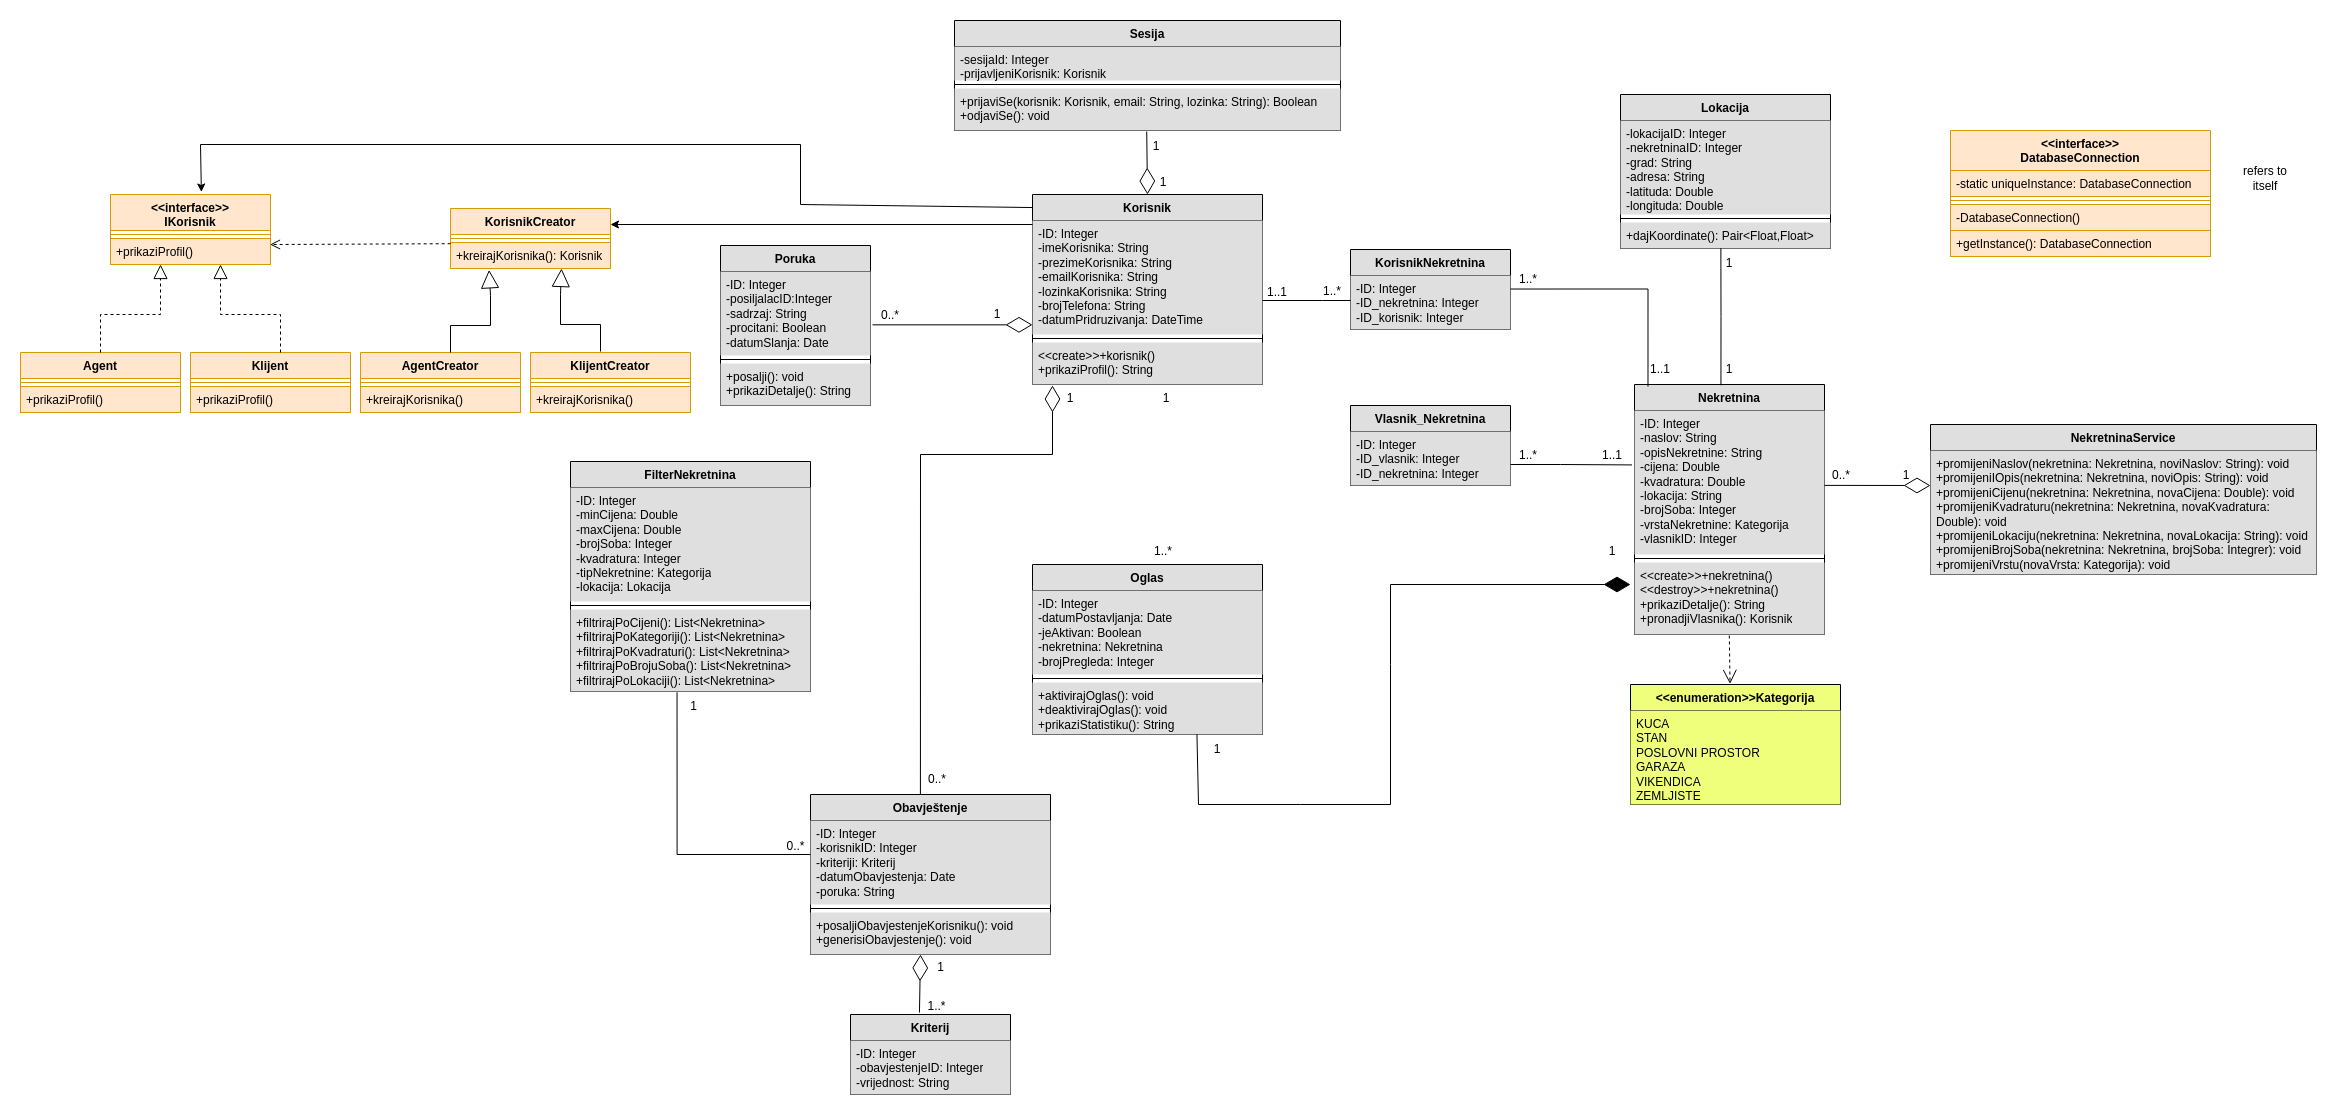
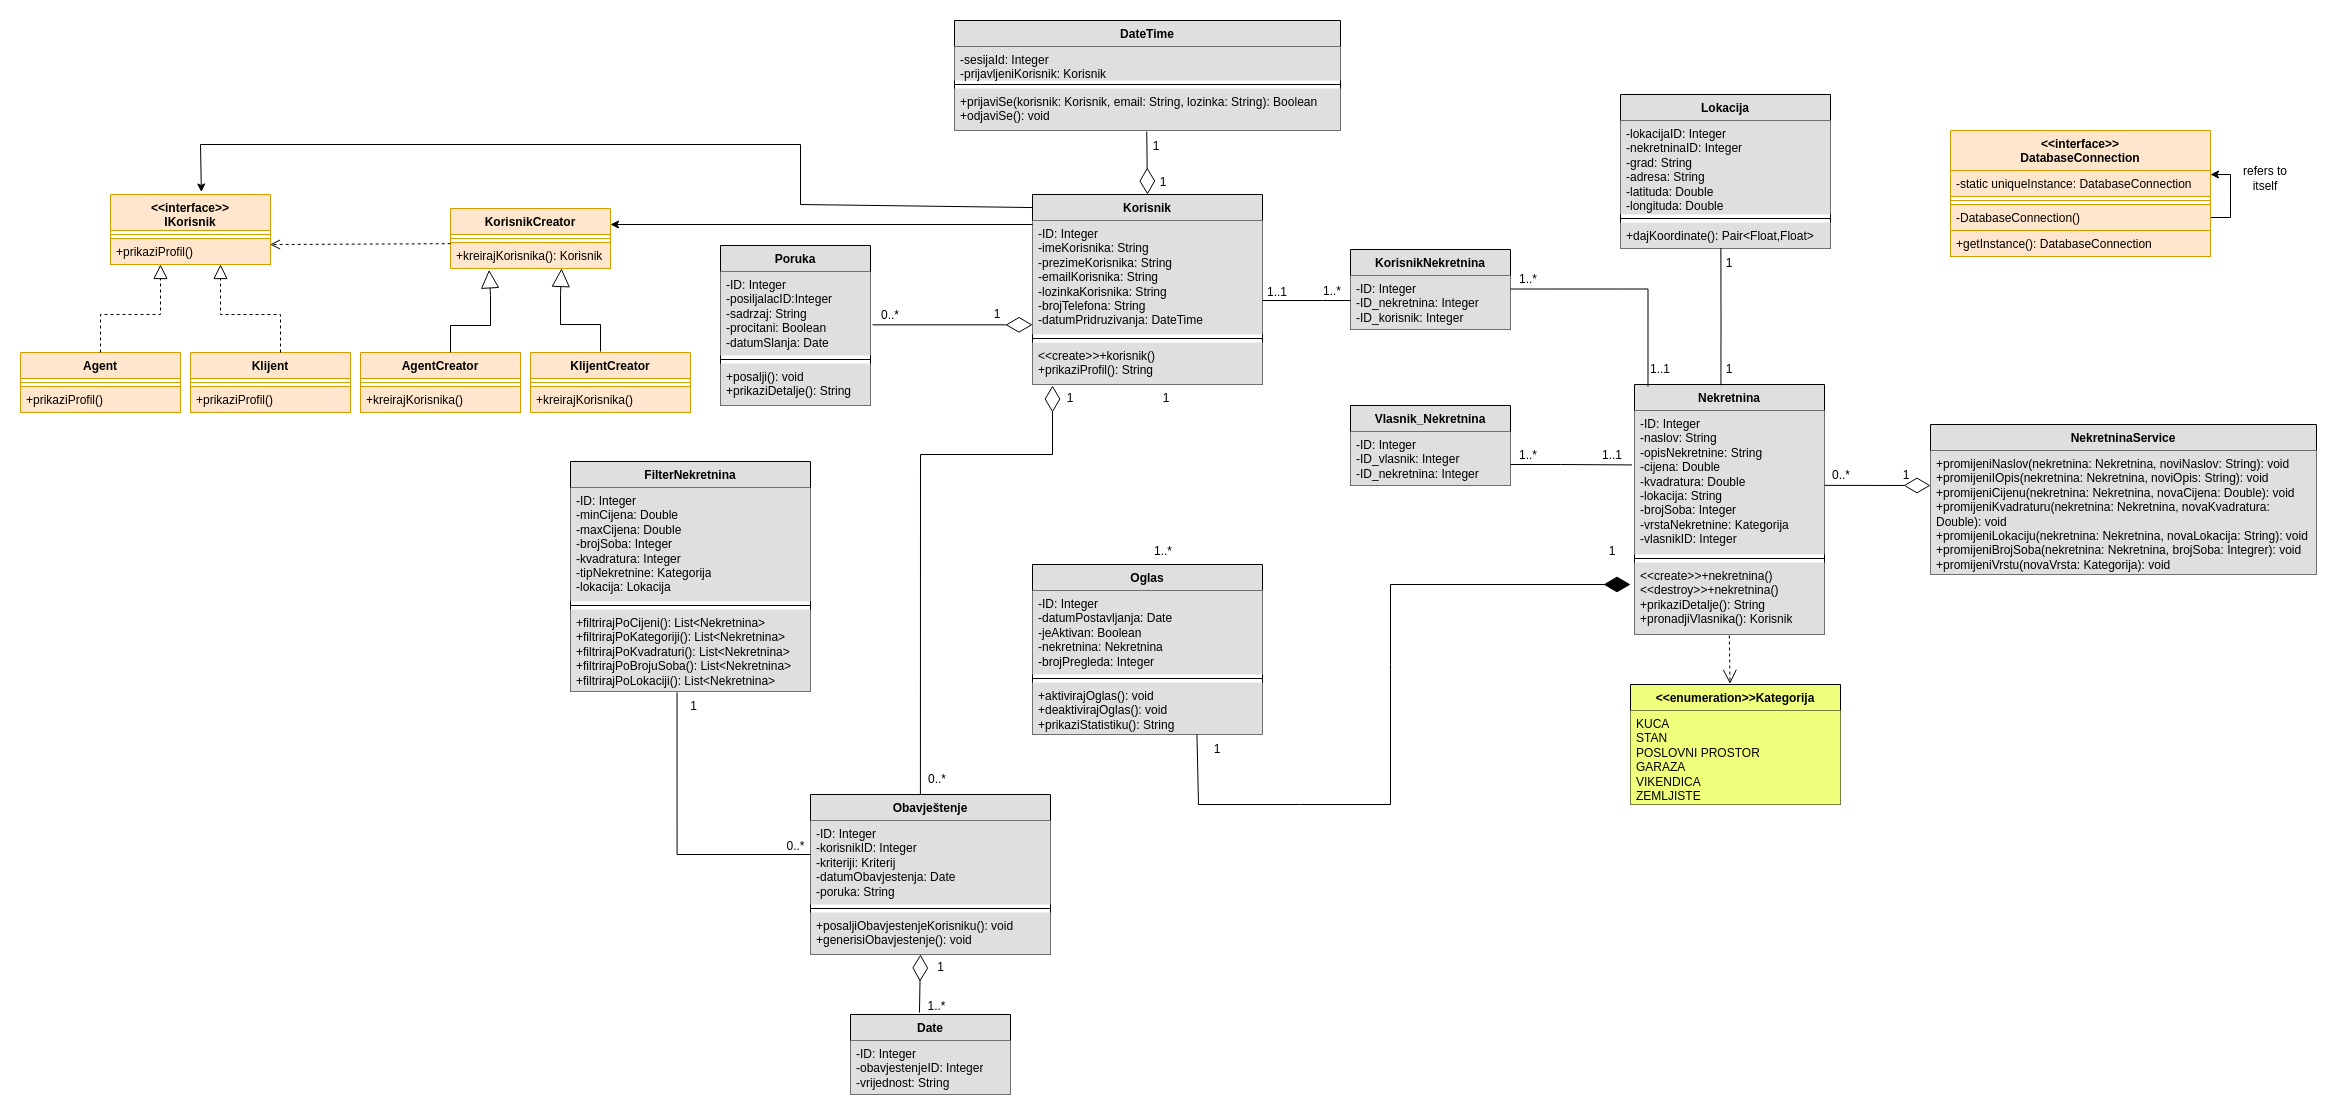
(1148, 35) -> (1148, 35)
none -> (2231, 200)
(931, 1029) -> (931, 1029)
